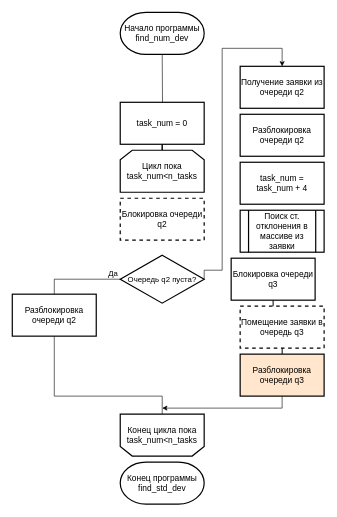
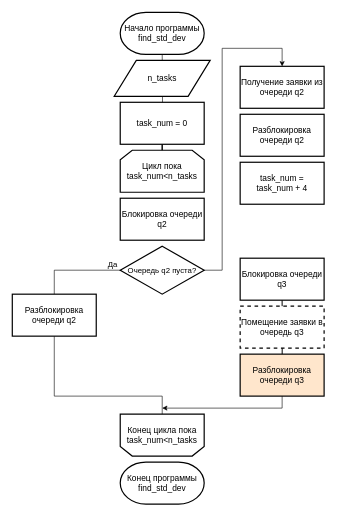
(162, 33) -> (162, 33)
none -> (162, 78)
(162, 219) -> (162, 219)
(282, 231) -> none
(162, 279) -> (162, 270)
(273, 279) -> (282, 279)
